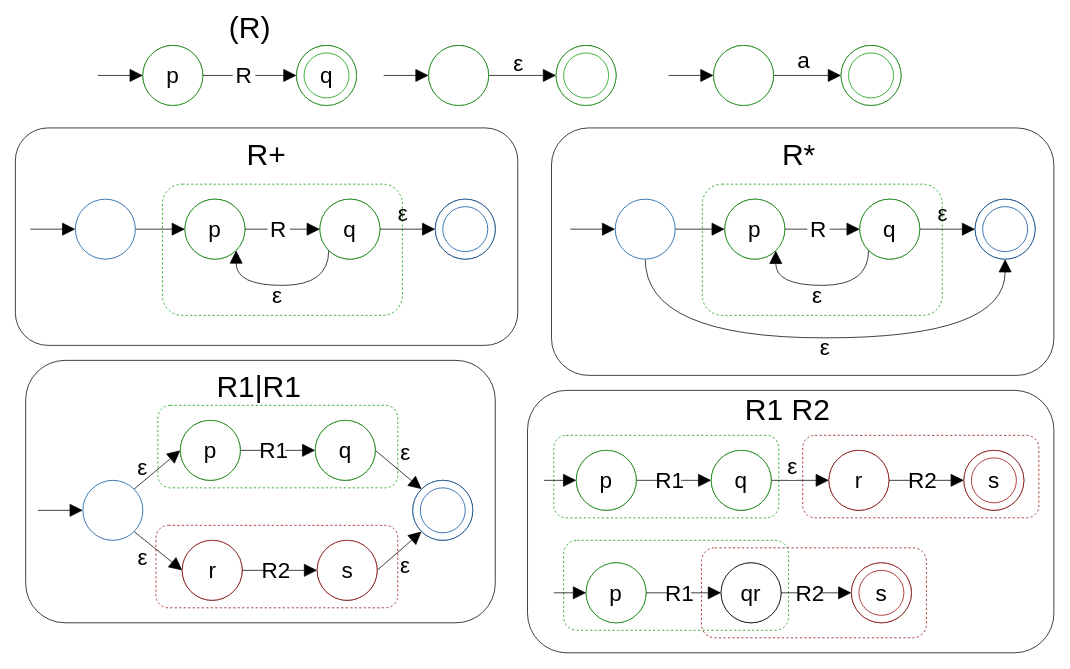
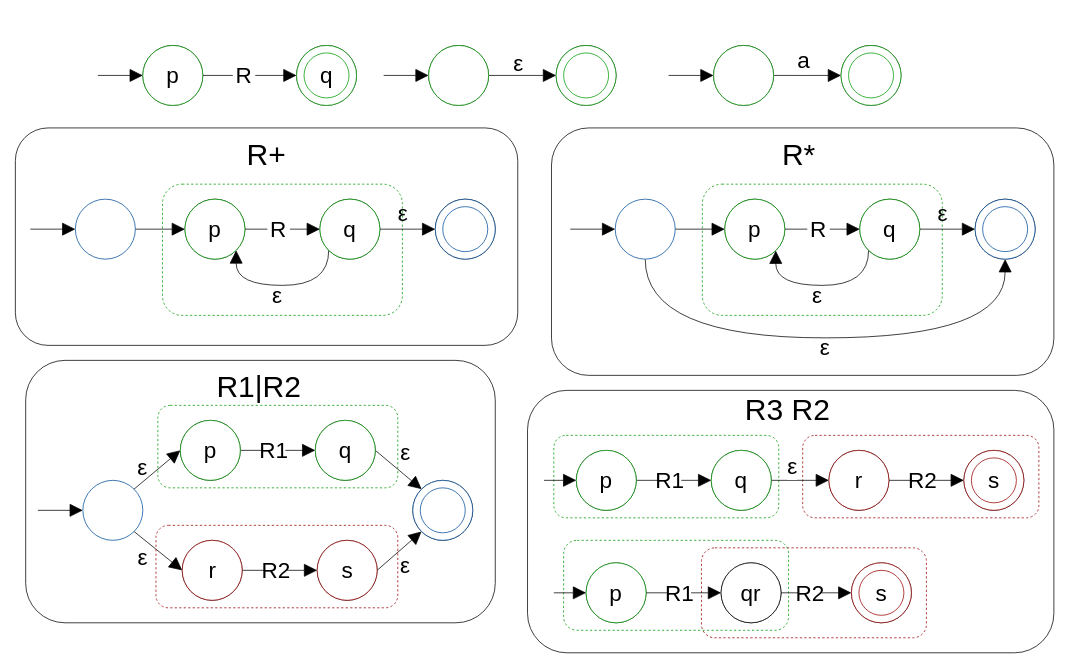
(250, 27) -> none
(259, 387) -> (259, 387)
(788, 409) -> (788, 409)
